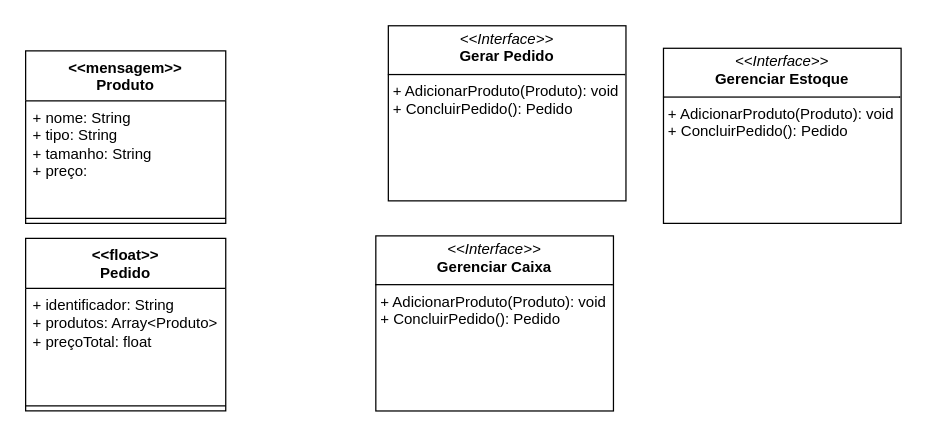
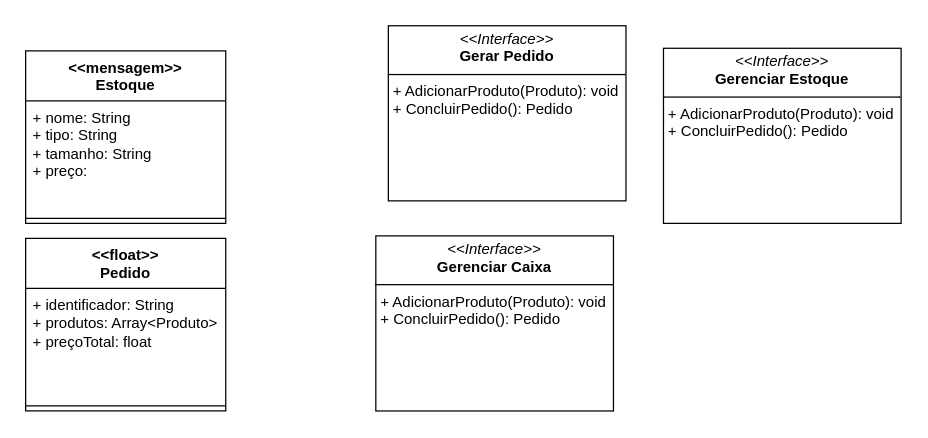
(126, 77) -> (126, 77)
